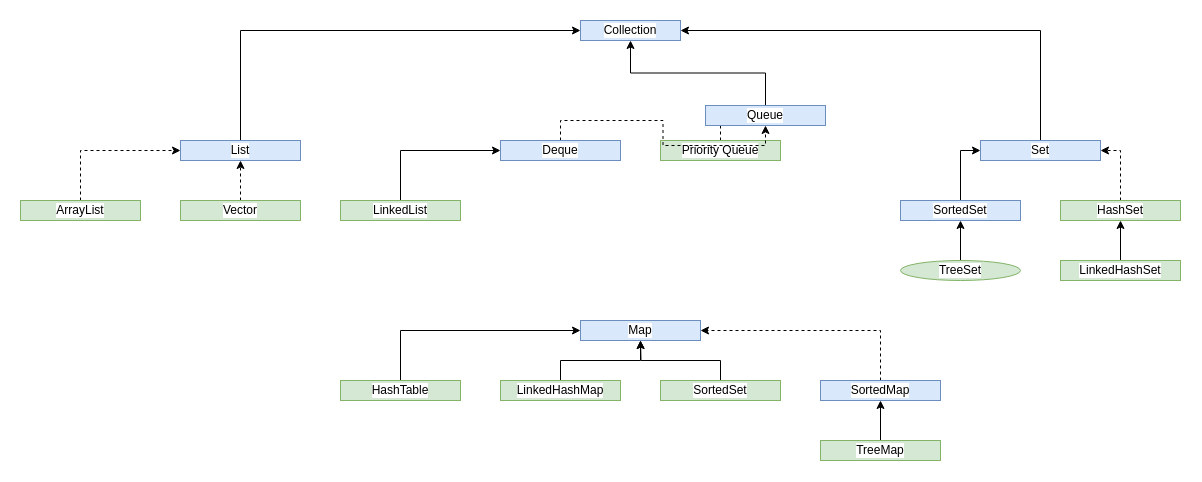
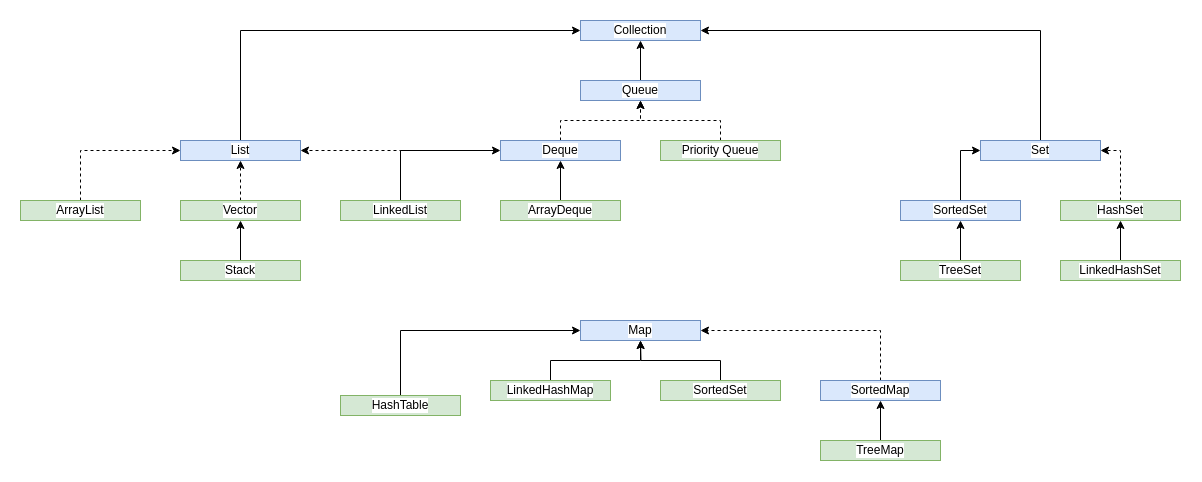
(631, 31) -> (641, 31)
(766, 116) -> (641, 91)
none -> (352, 151)
none -> (561, 184)
none -> (561, 211)
none -> (241, 244)
none -> (241, 271)
(961, 271) -> (961, 271)
(401, 391) -> (401, 406)
(561, 391) -> (551, 391)
